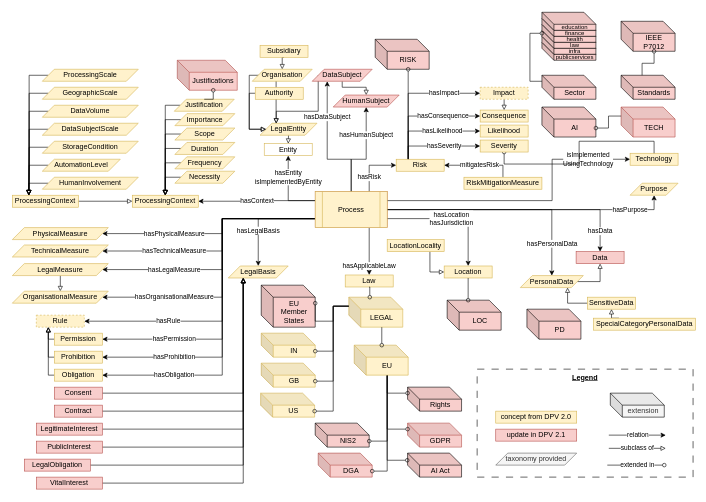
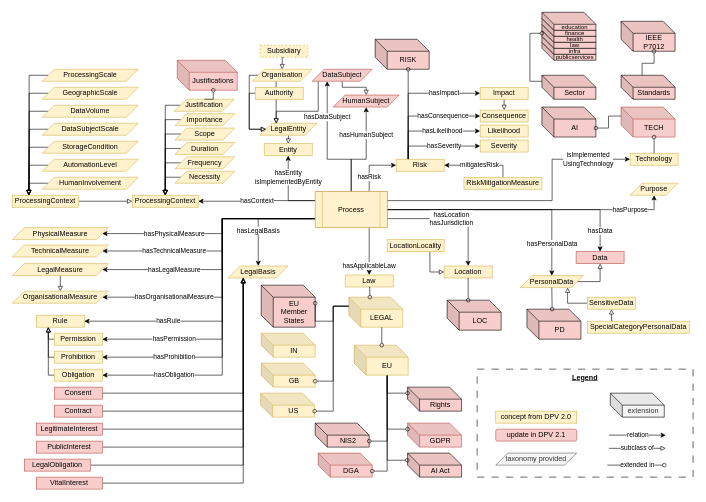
(284, 51) -> (284, 51)
(504, 93) -> (504, 93)
(288, 150) -> (288, 150)
(579, 157) -> (654, 141)
(81, 165) -> (90, 165)
none -> (552, 297)
(60, 321) -> (60, 321)
(645, 324) -> (639, 327)
(324, 351) -> none
(536, 435) -> (536, 435)
